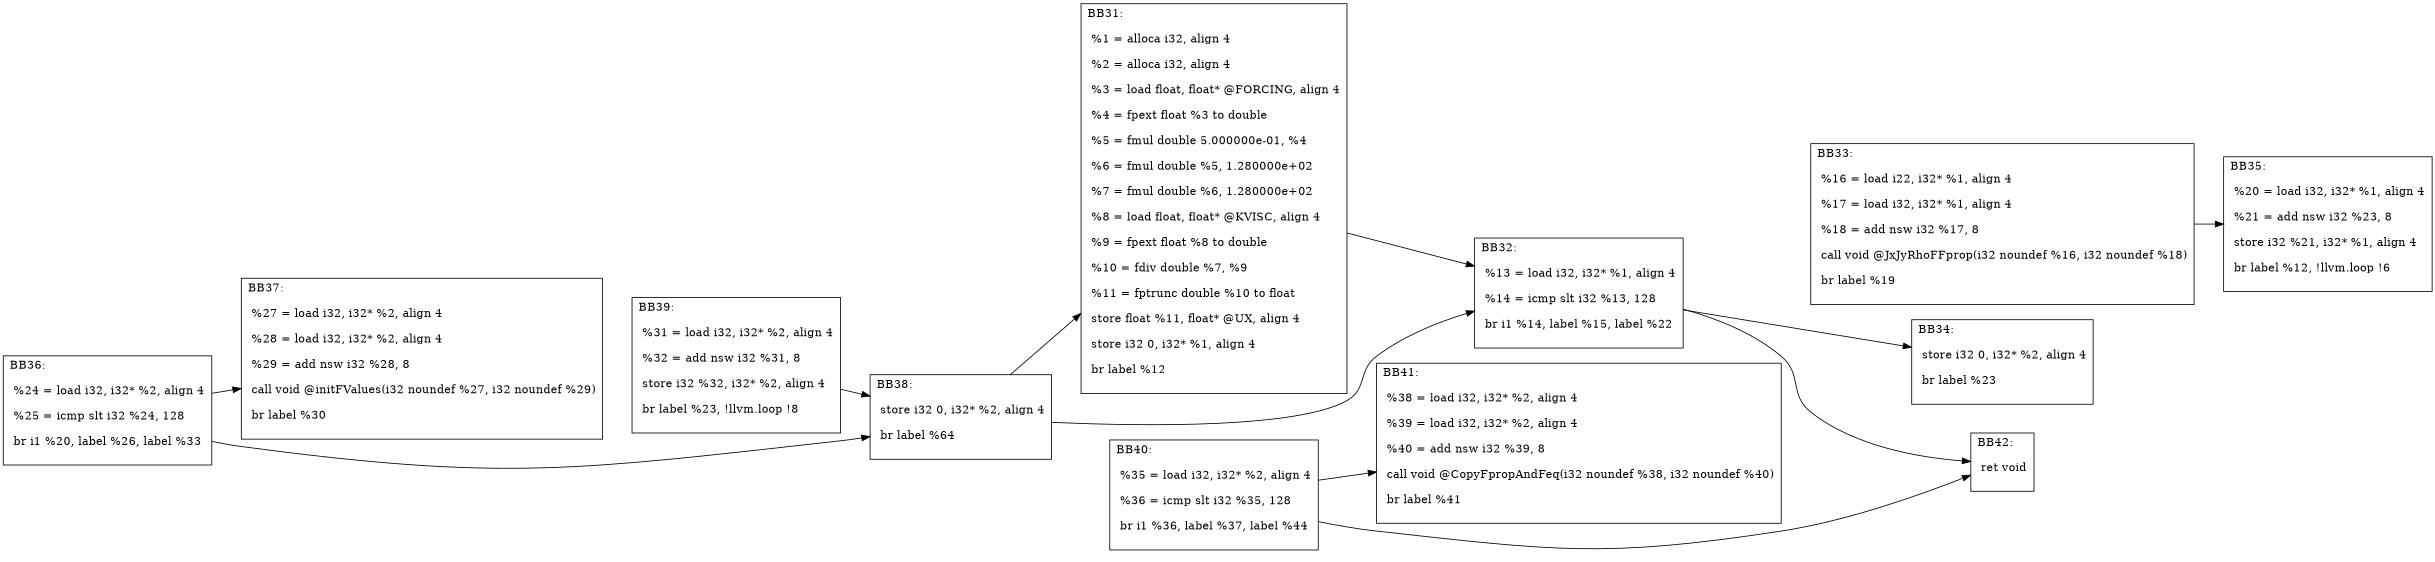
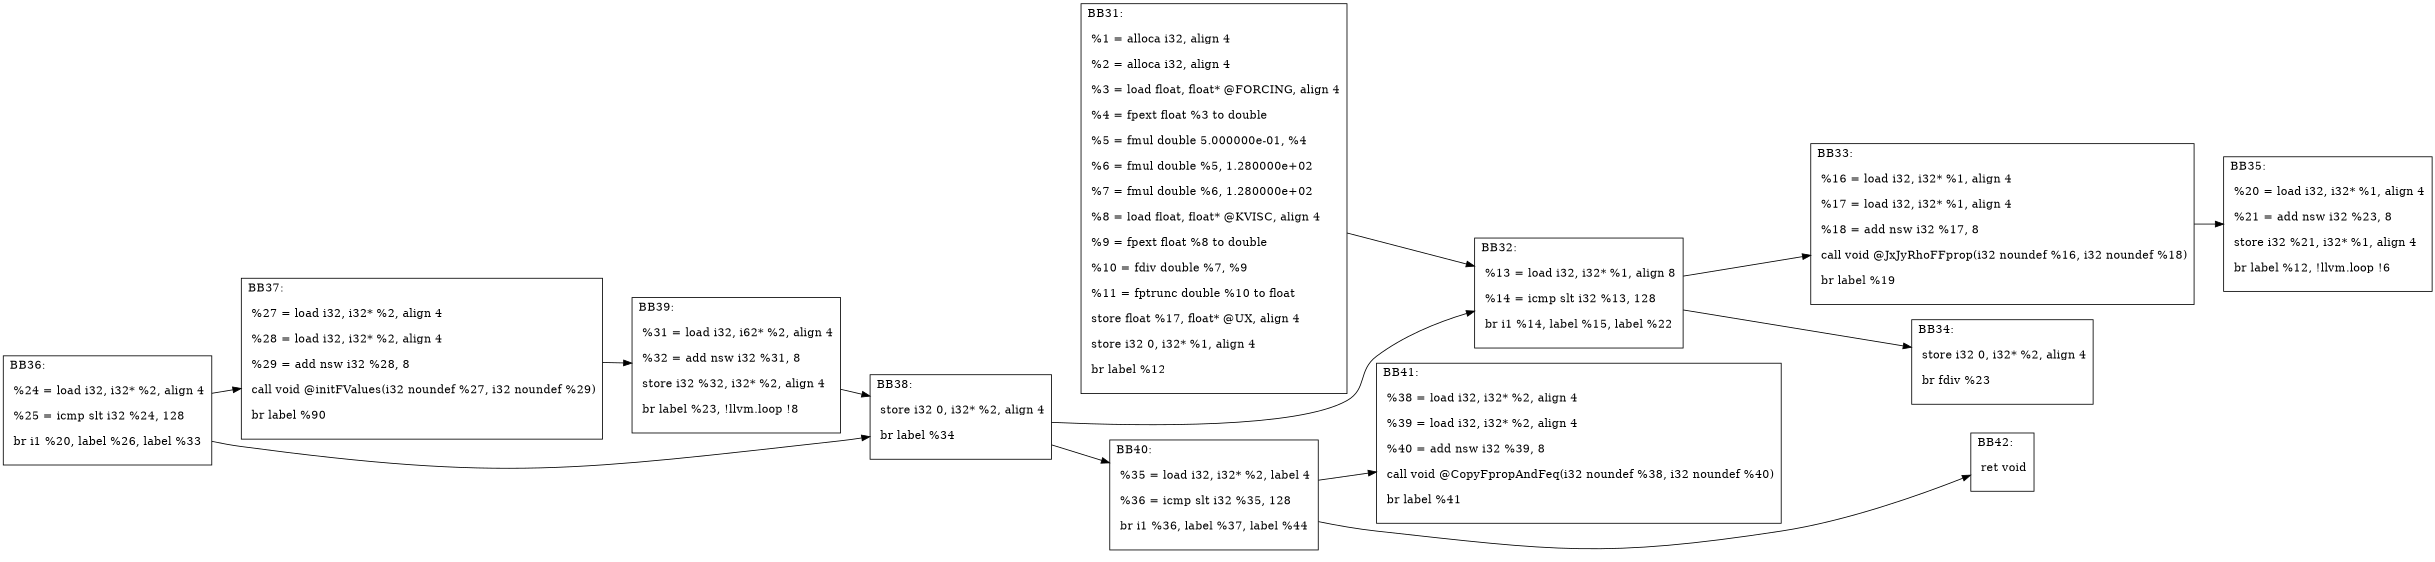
(1915, 179) -> (1915, 179)
(1579, 273) -> (1579, 273)
(1194, 319) -> (1194, 319)
(736, 333) -> (736, 333)
(1042, 347) -> (1077, 453)
none -> (613, 363)
(1958, 380) -> (1954, 380)
(1806, 407) -> (1743, 266)
(287, 415) -> (287, 415)
(916, 435) -> (916, 435)
(1214, 475) -> (1214, 475)
